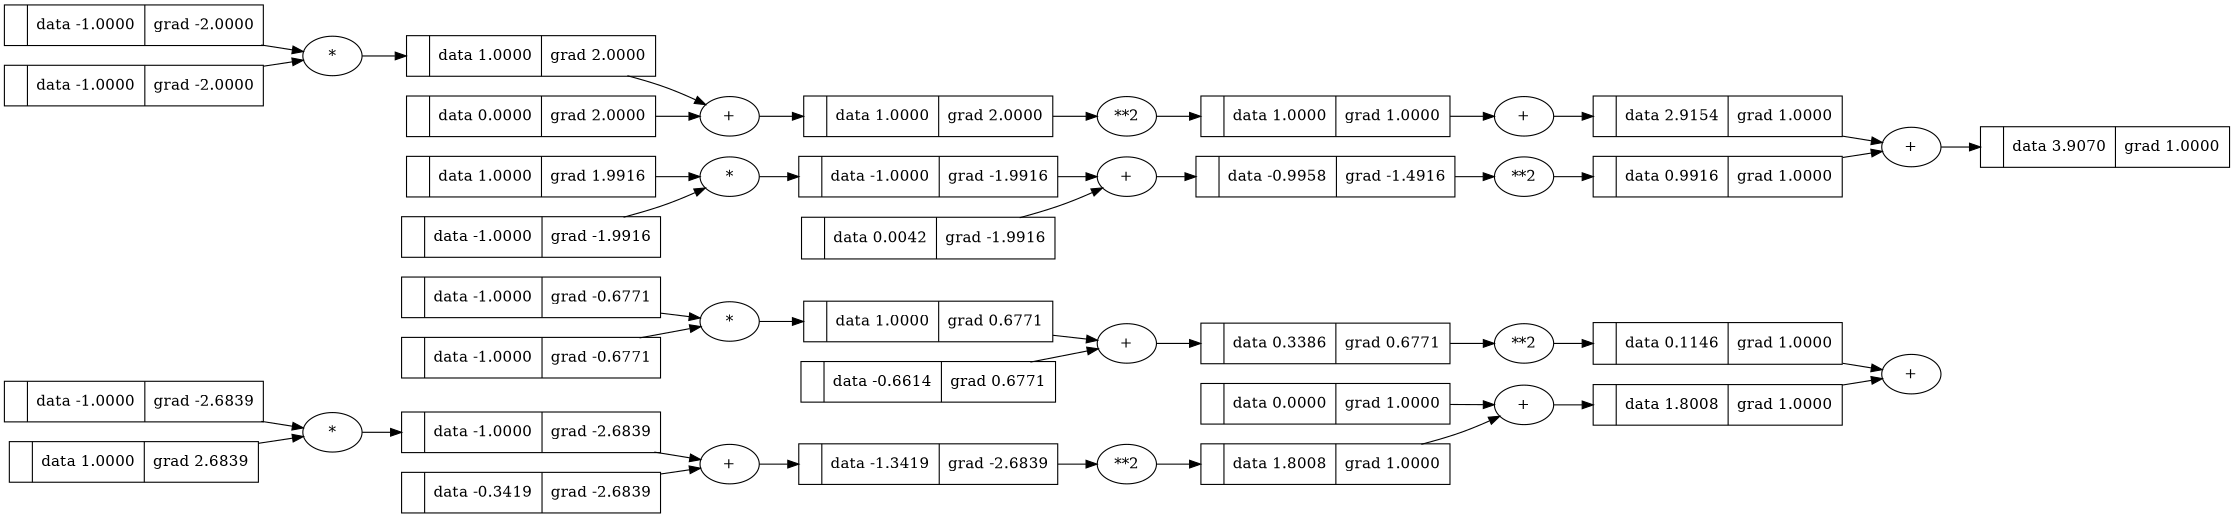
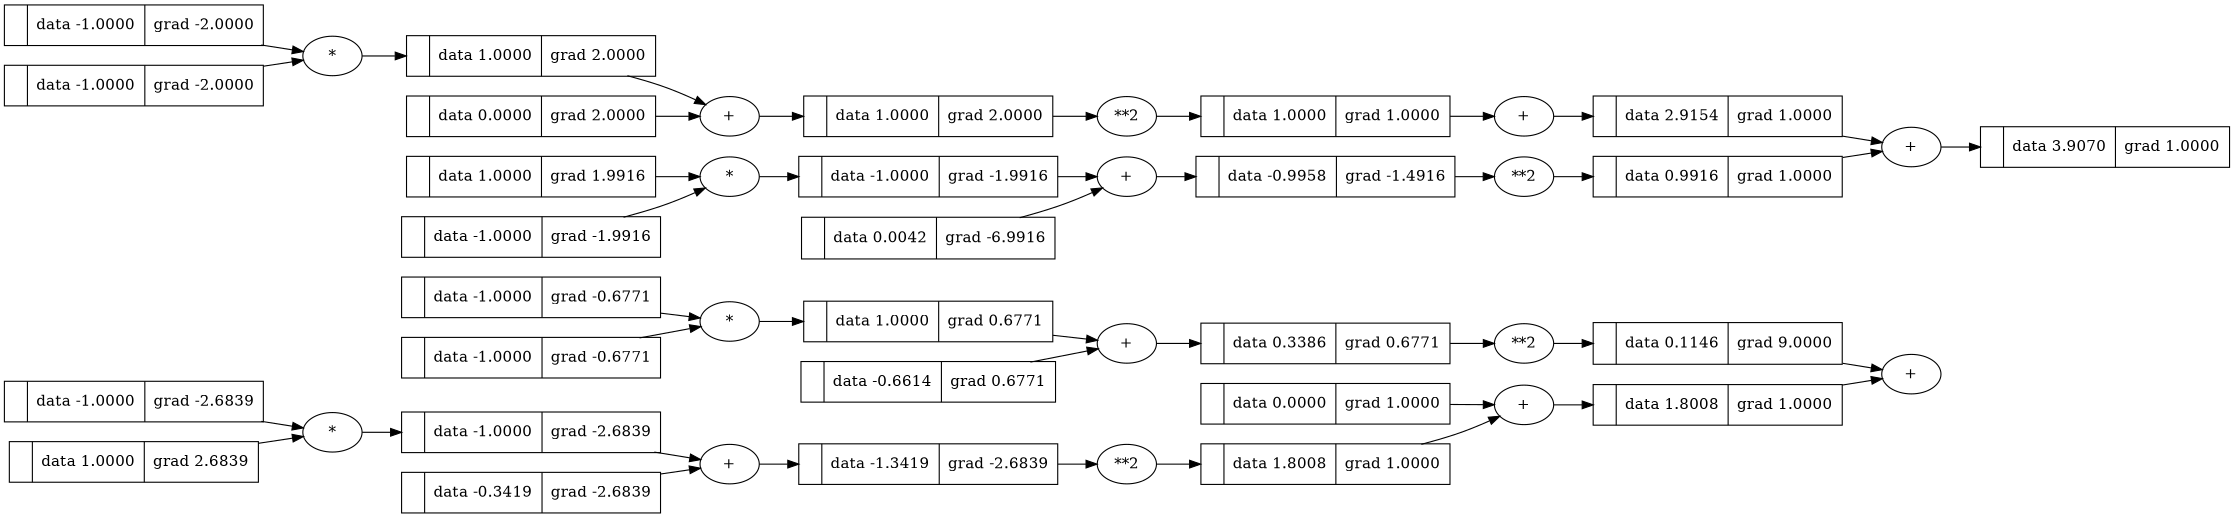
(996, 238) -> (996, 238)
(1785, 343) -> (1785, 343)
